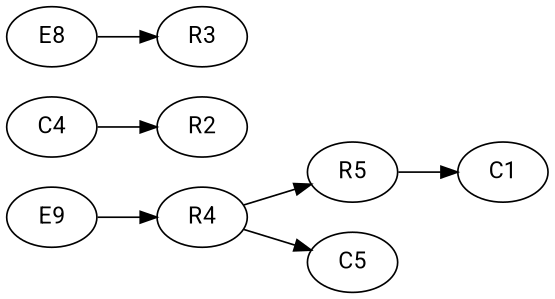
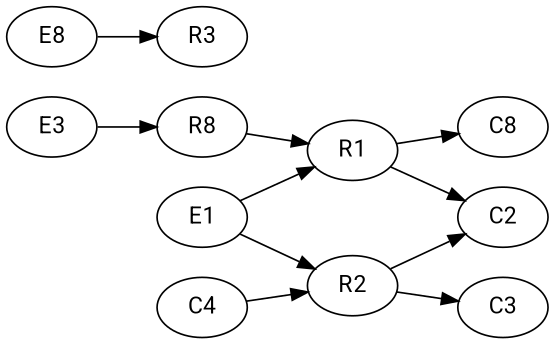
(353, 172) -> (353, 150)
(503, 172) -> (503, 127)
(52, 217) -> (52, 127)
none -> (202, 217)
(202, 217) -> (202, 127)
none -> (503, 217)
(353, 262) -> none
none -> (503, 307)
